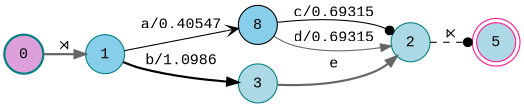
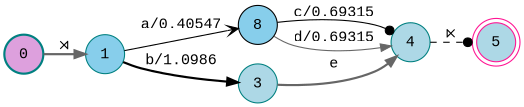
(411, 42) -> (411, 42)
